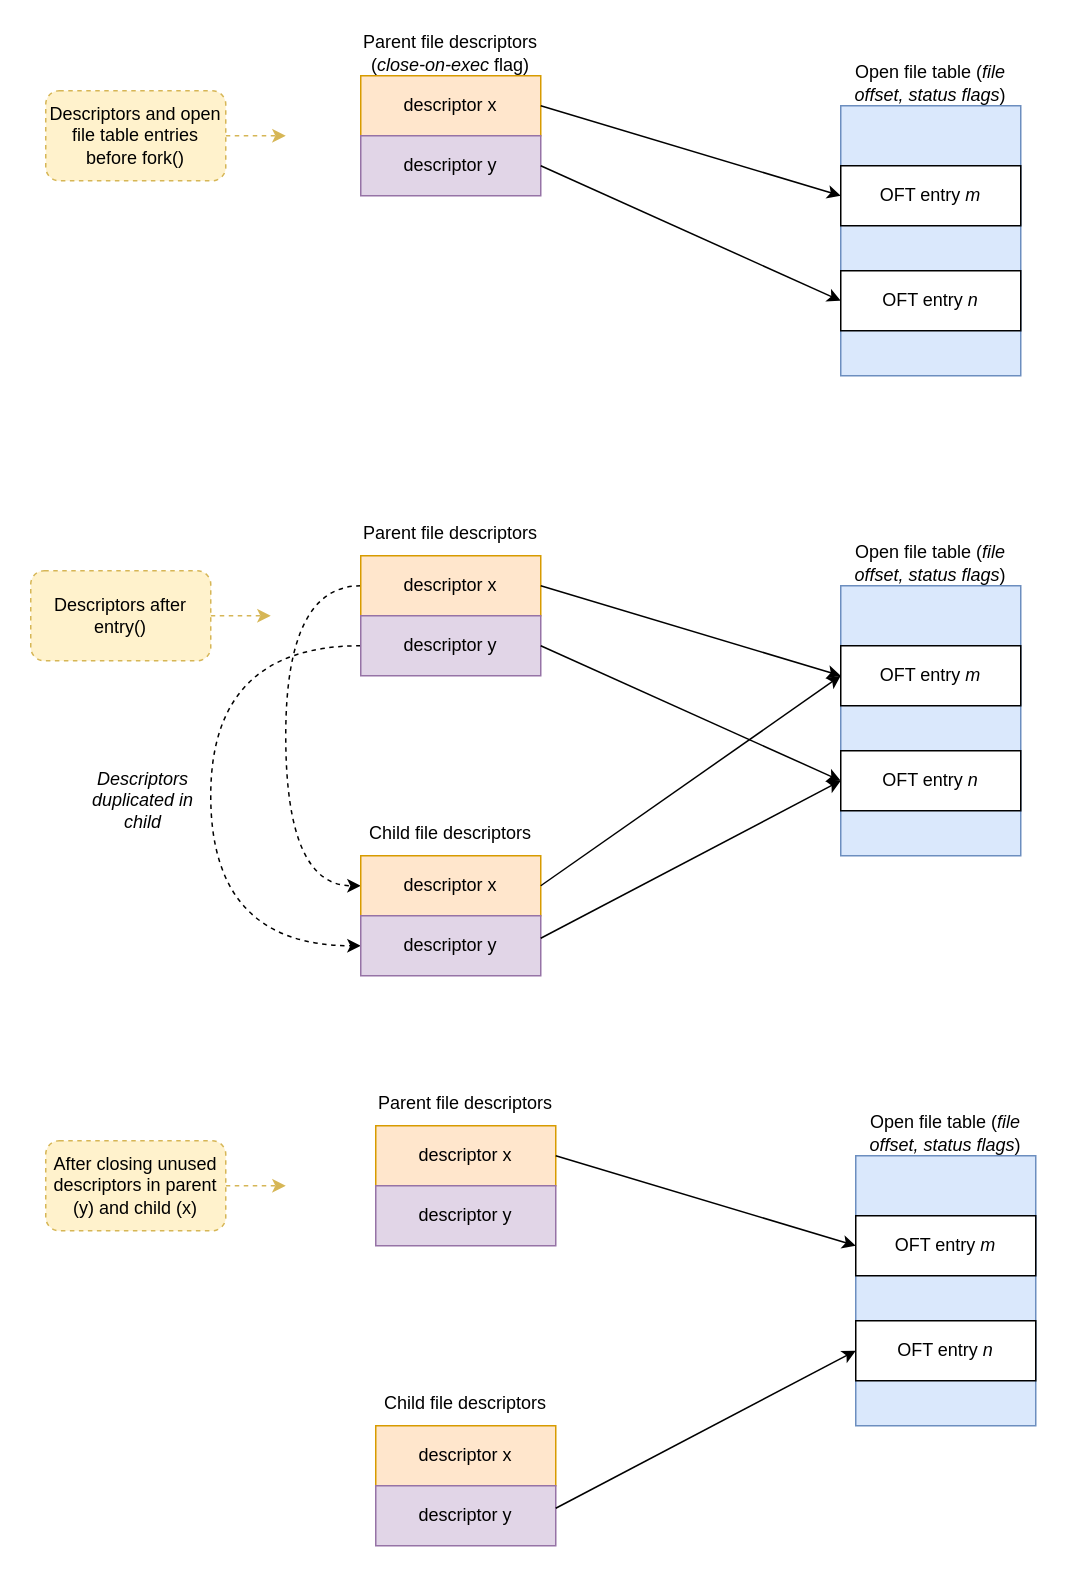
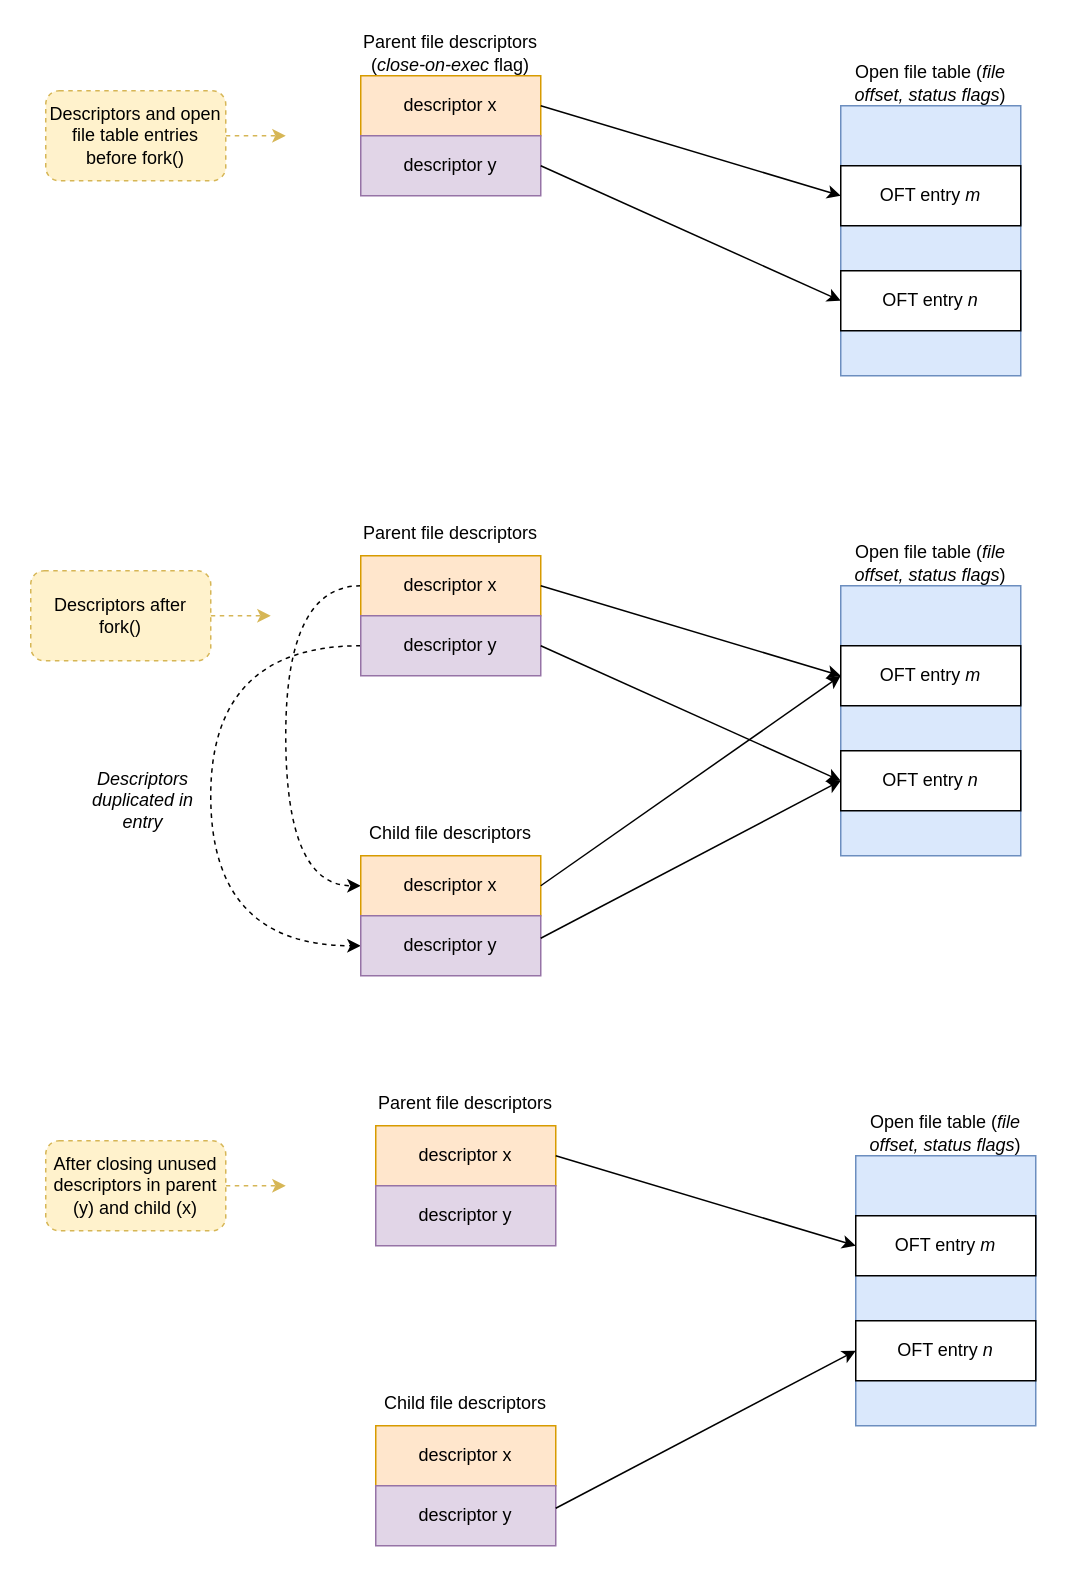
(121, 616) -> (121, 616)
(143, 800) -> (143, 800)
